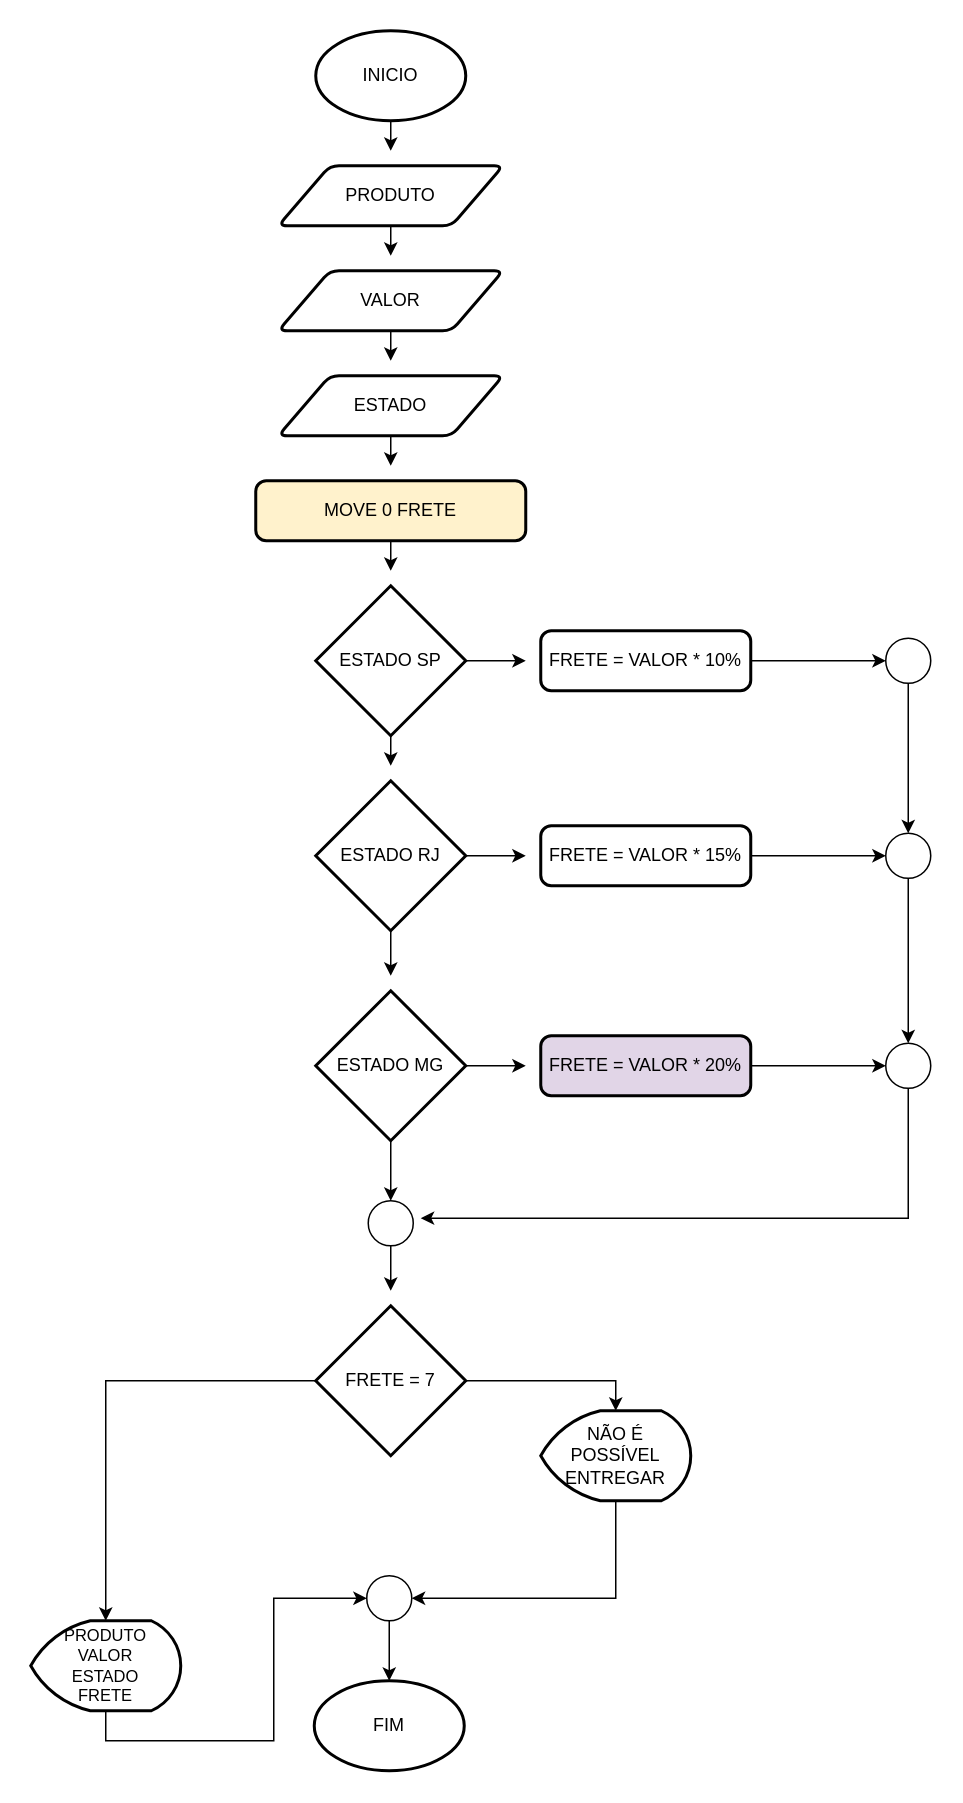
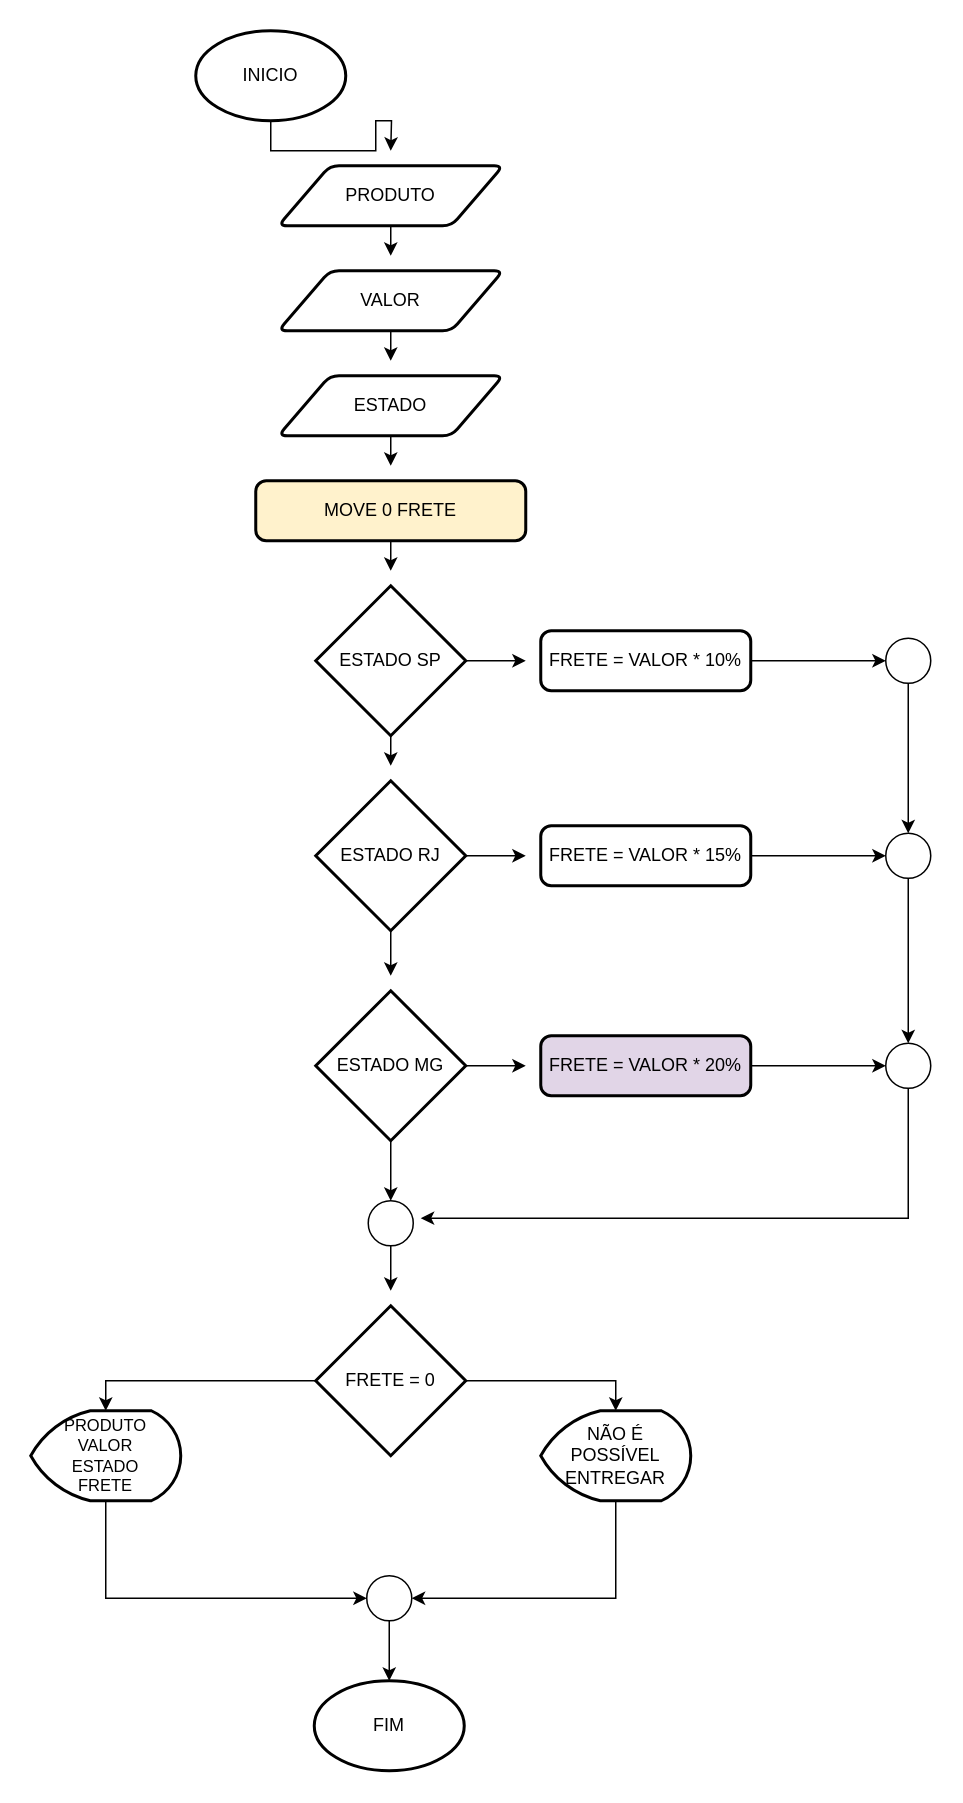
(391, 76) -> (271, 76)
(391, 1381) -> (391, 1381)
(106, 1666) -> (106, 1456)
